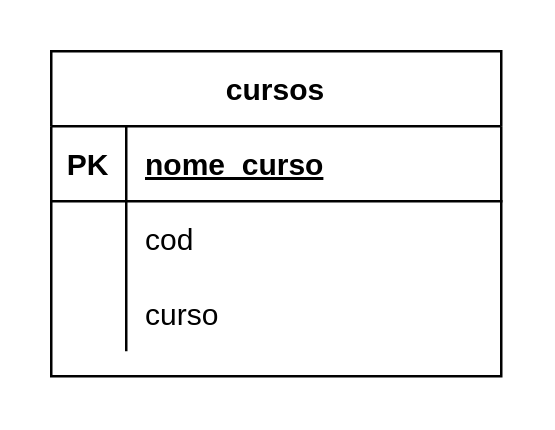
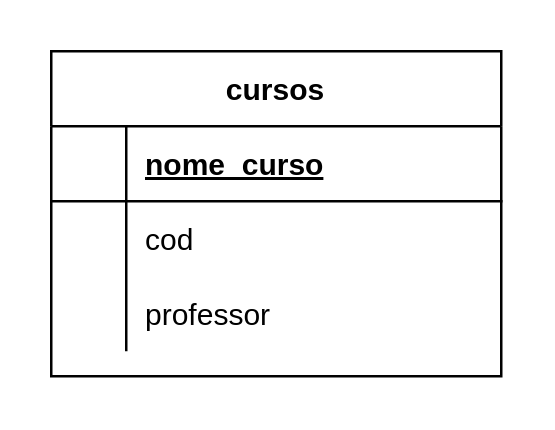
(89, 164) -> none
(187, 315) -> (221, 315)
